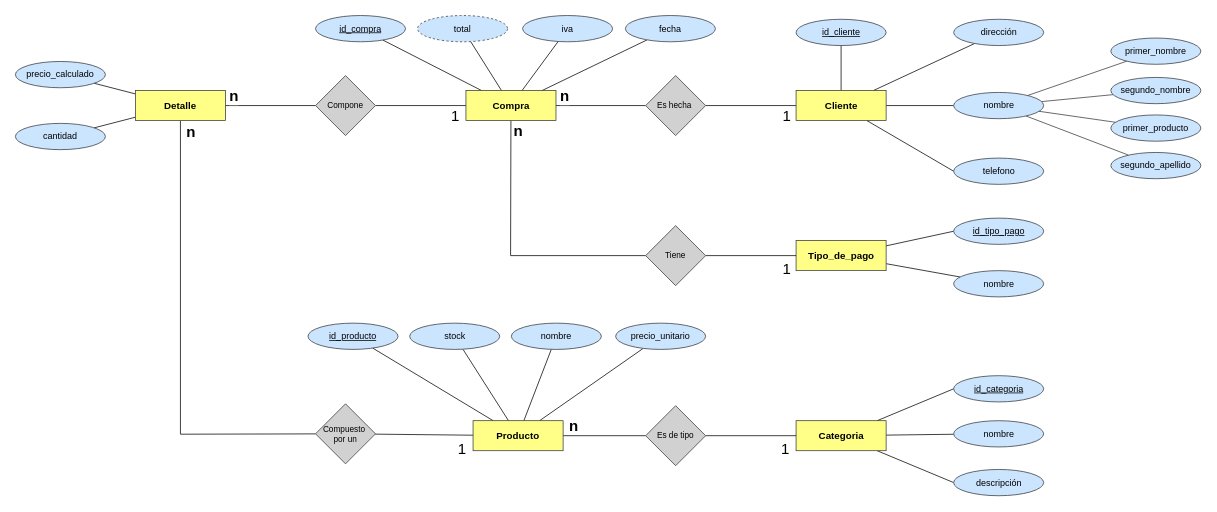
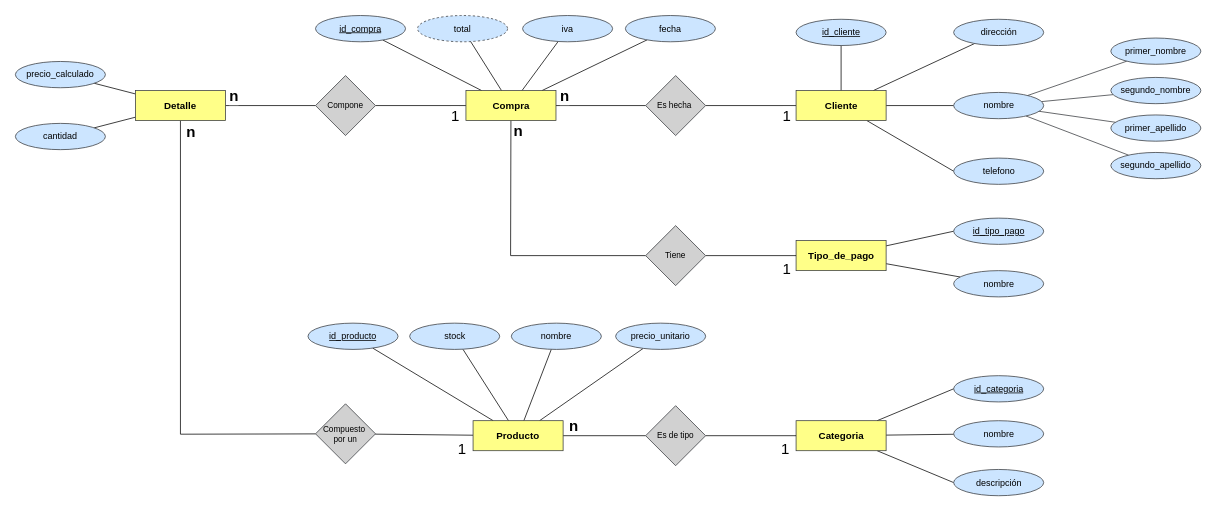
(1155, 128) -> (1155, 128)
